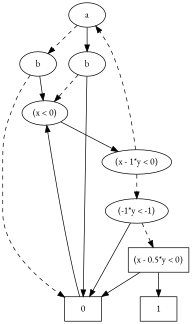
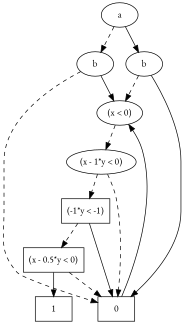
(124, 89) -> (120, 231)
(90, 137) -> (112, 134)
(137, 211) -> (86, 211)
(124, 283) -> (82, 282)
